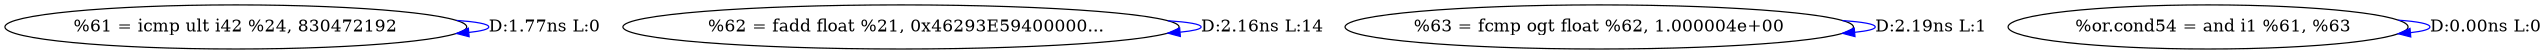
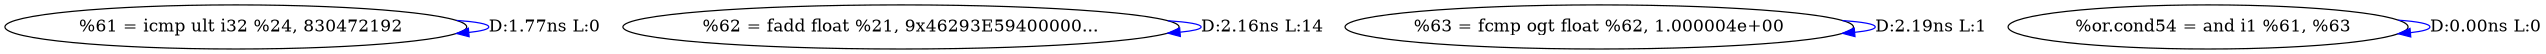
(236, 27) -> (236, 27)
(901, 27) -> (901, 27)
